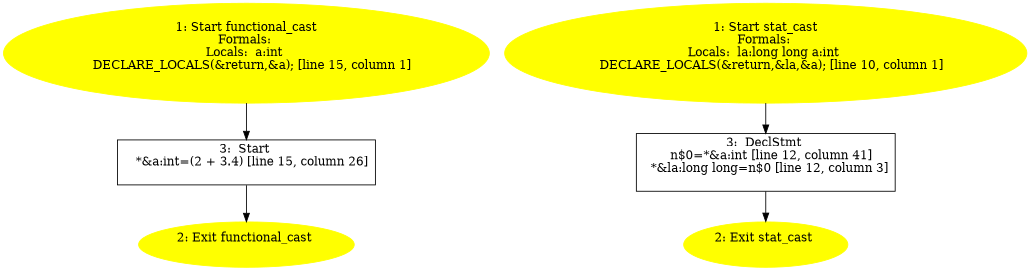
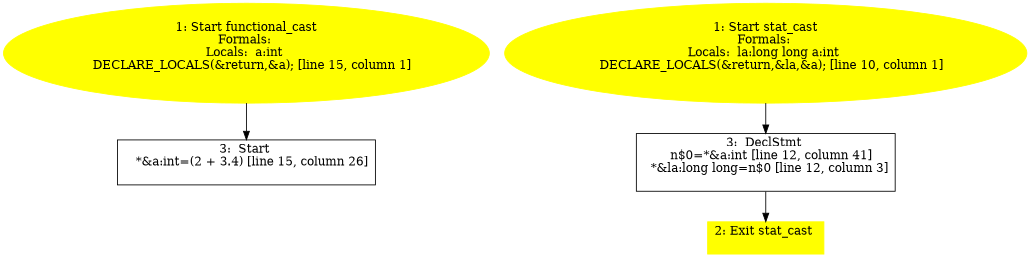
(246, 245) -> none
(766, 245) -> (766, 238)
